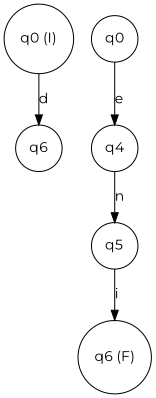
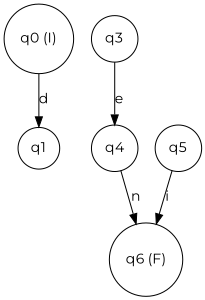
(115, 39) -> (115, 39)
(39, 148) -> (39, 148)
(115, 192) -> (127, 192)
